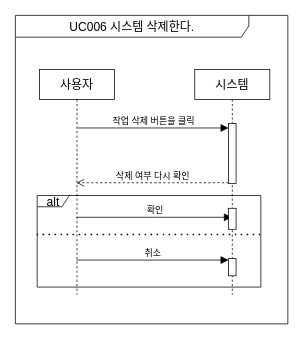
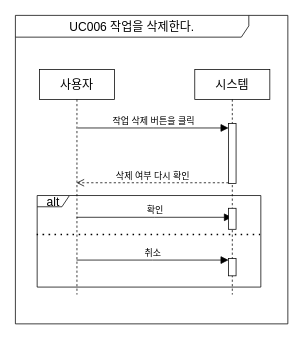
(132, 27) -> (132, 27)
